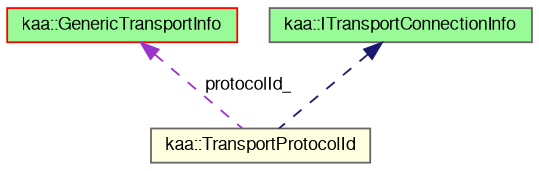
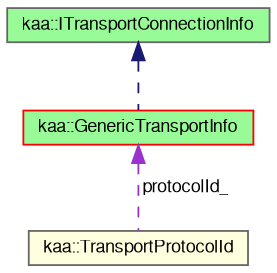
(324, 91) -> (138, 86)
